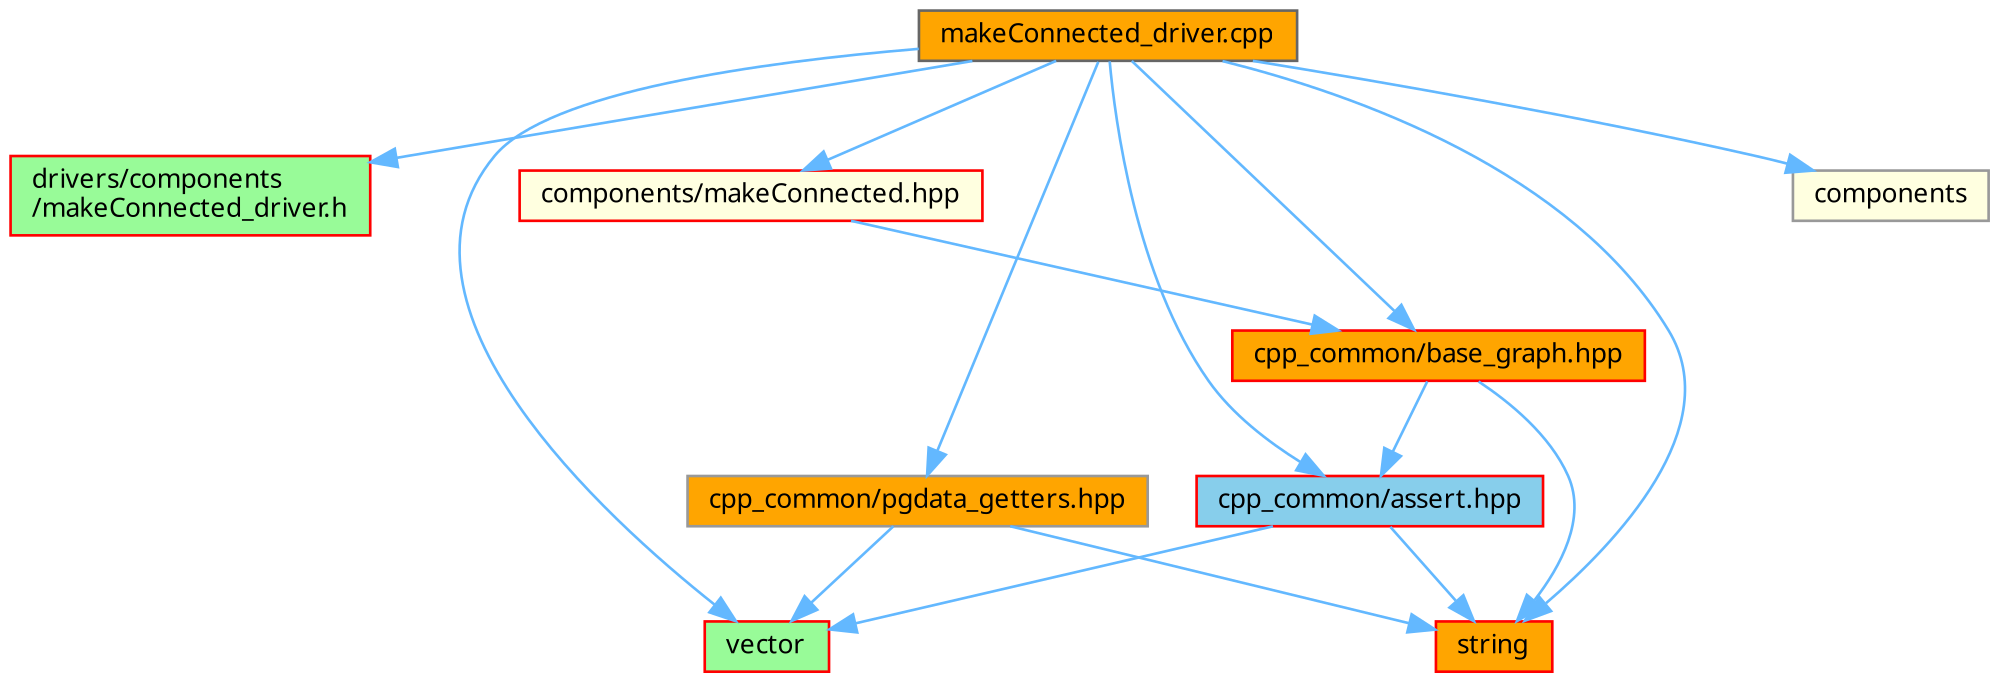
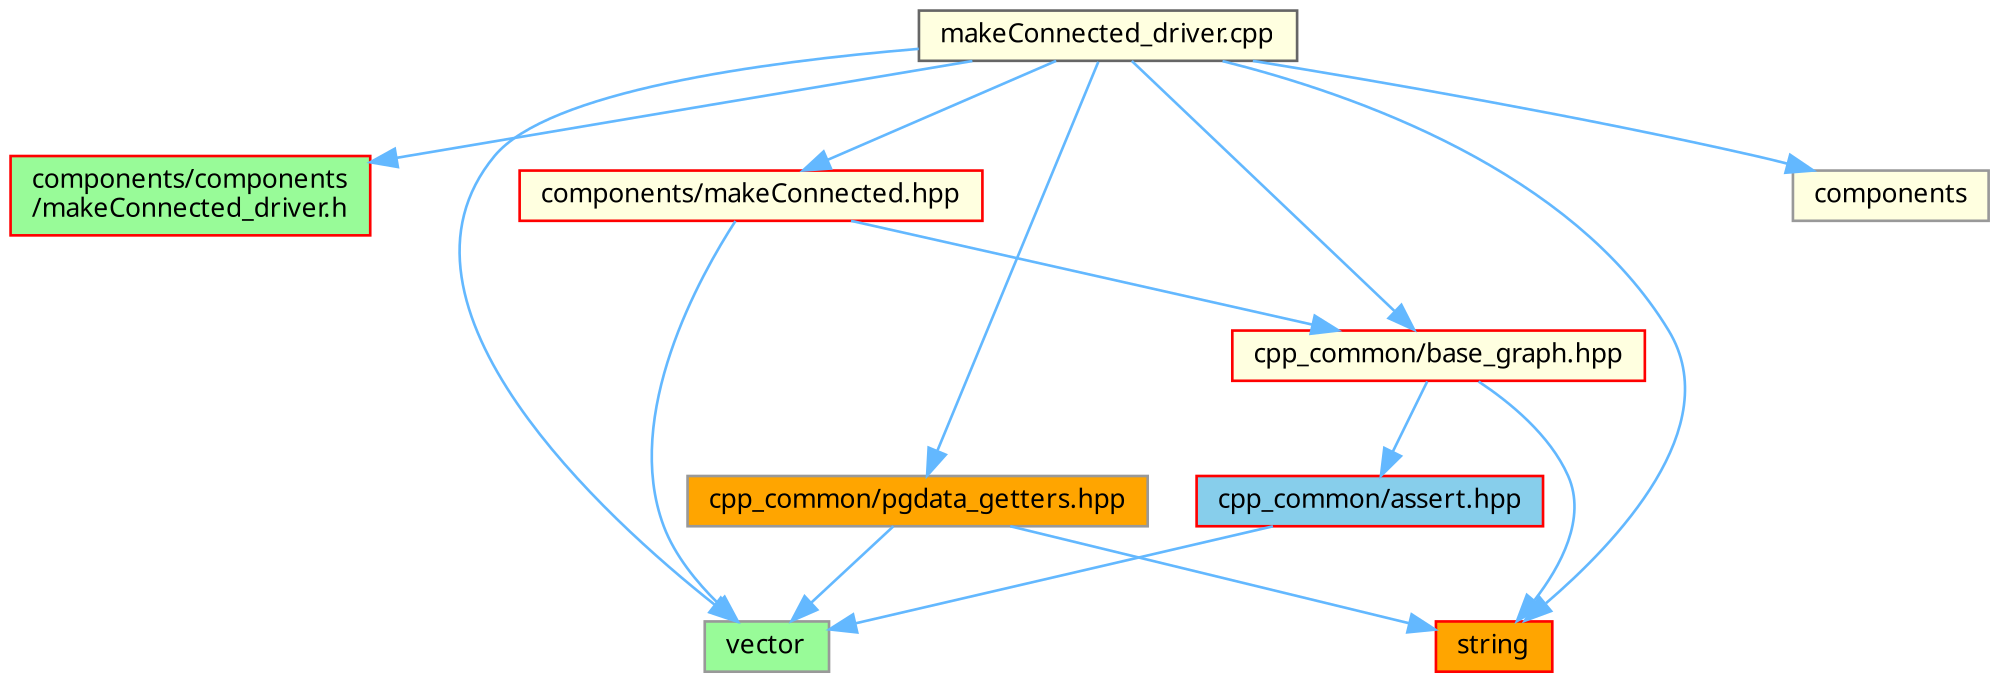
(1108, 36) -> (1108, 36)
(190, 196) -> (190, 196)
(1152, 264) -> none
(1439, 356) -> (1439, 356)
none -> (656, 413)
(1423, 564) -> none
(767, 647) -> (767, 647)
